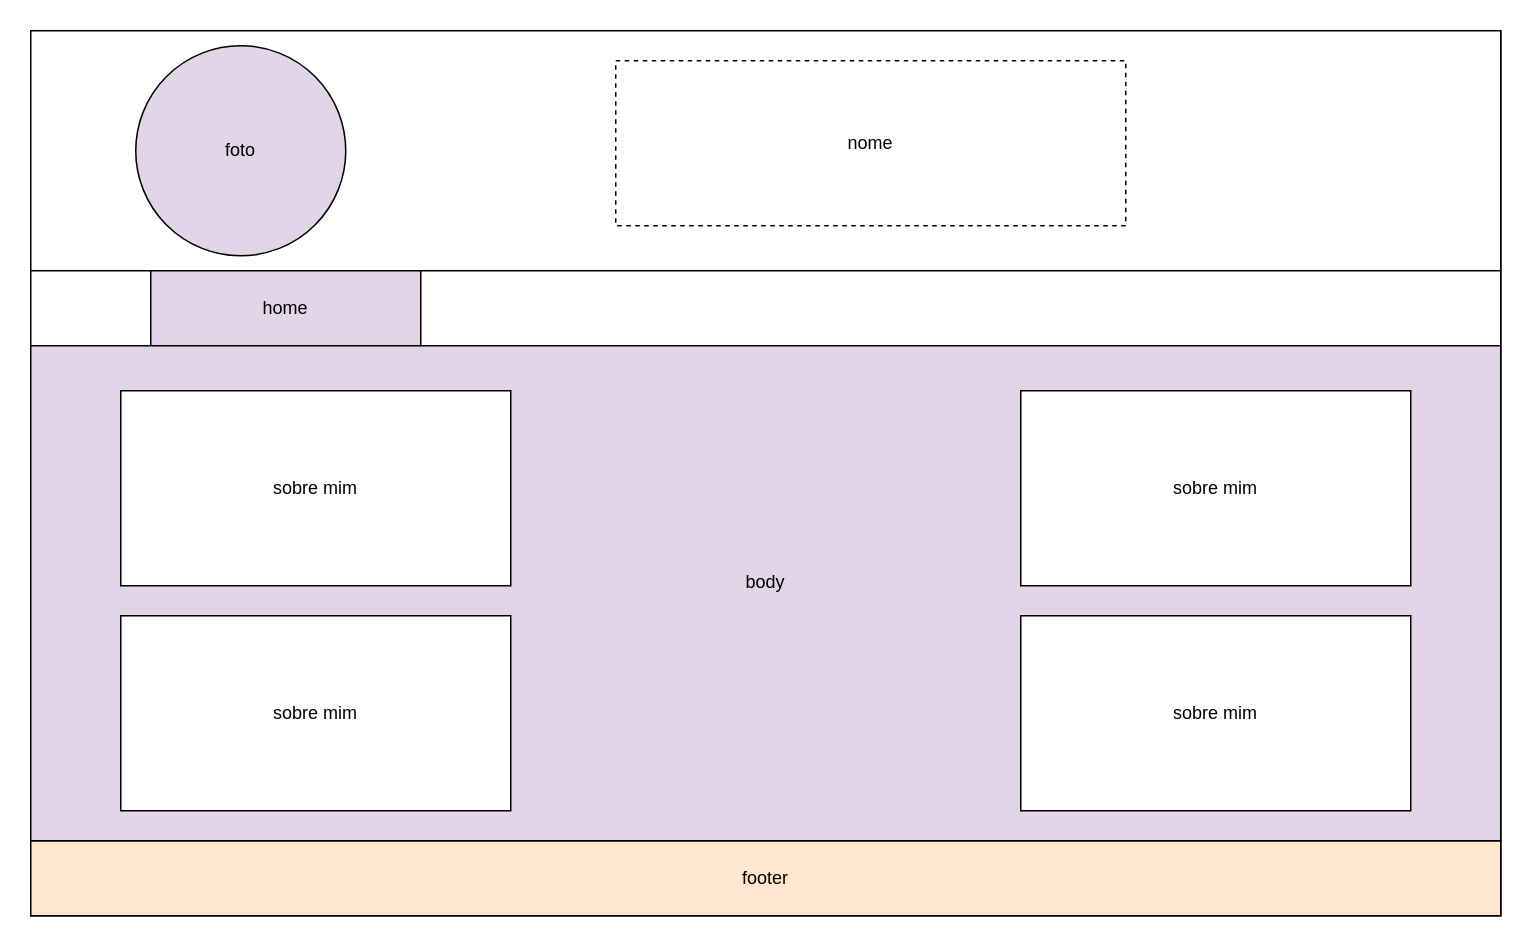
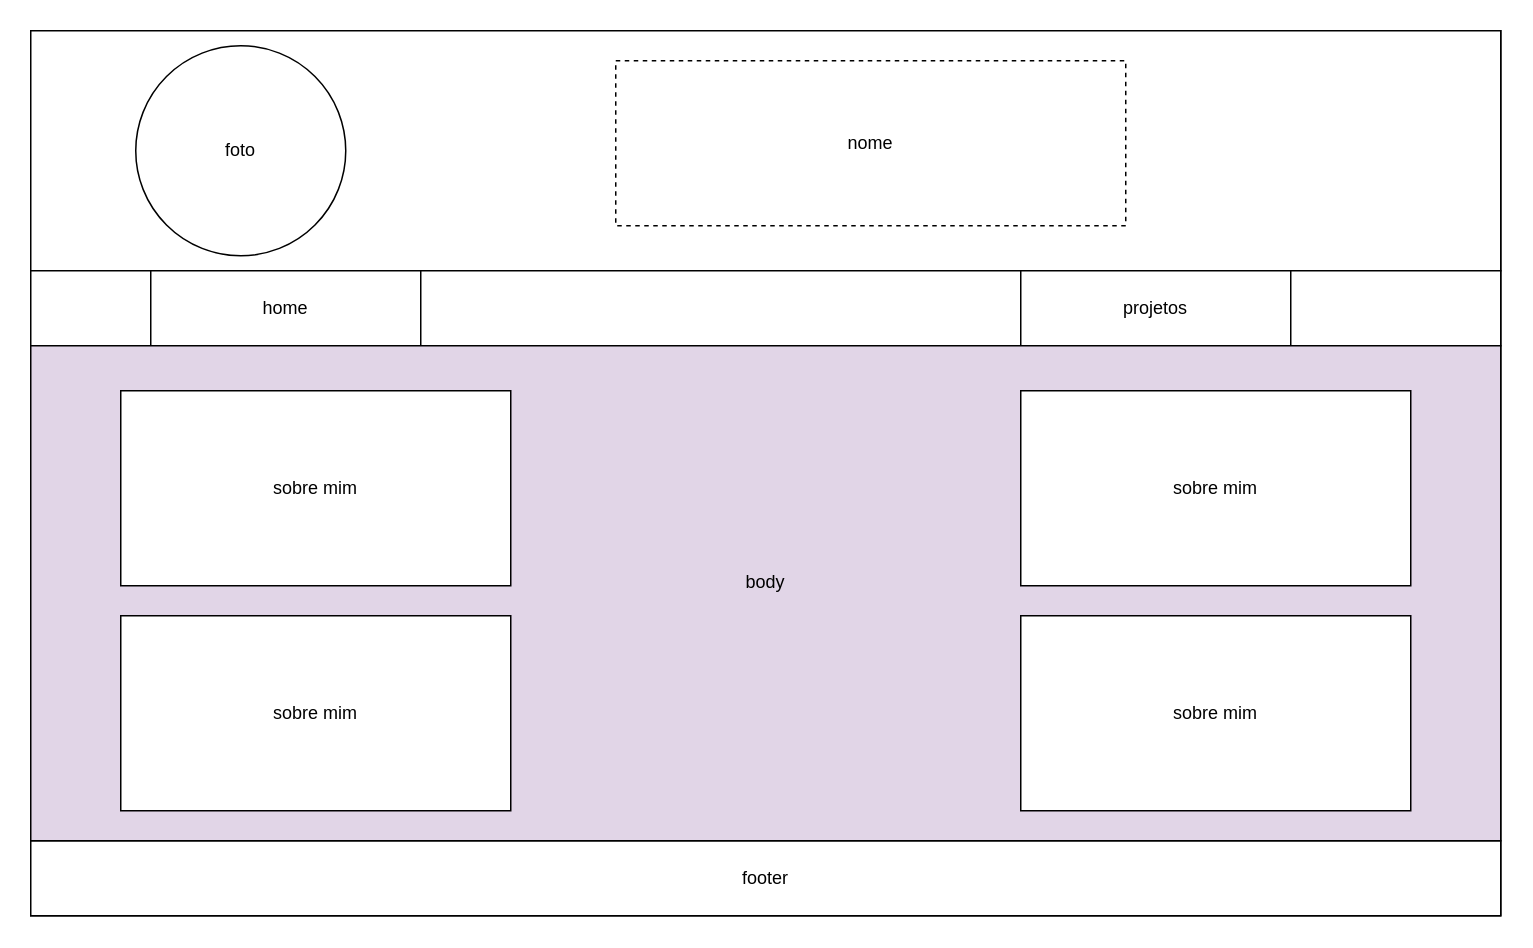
(241, 151) -> (241, 151)
(286, 308) -> (286, 308)
none -> (1156, 308)
(766, 878) -> (766, 878)
